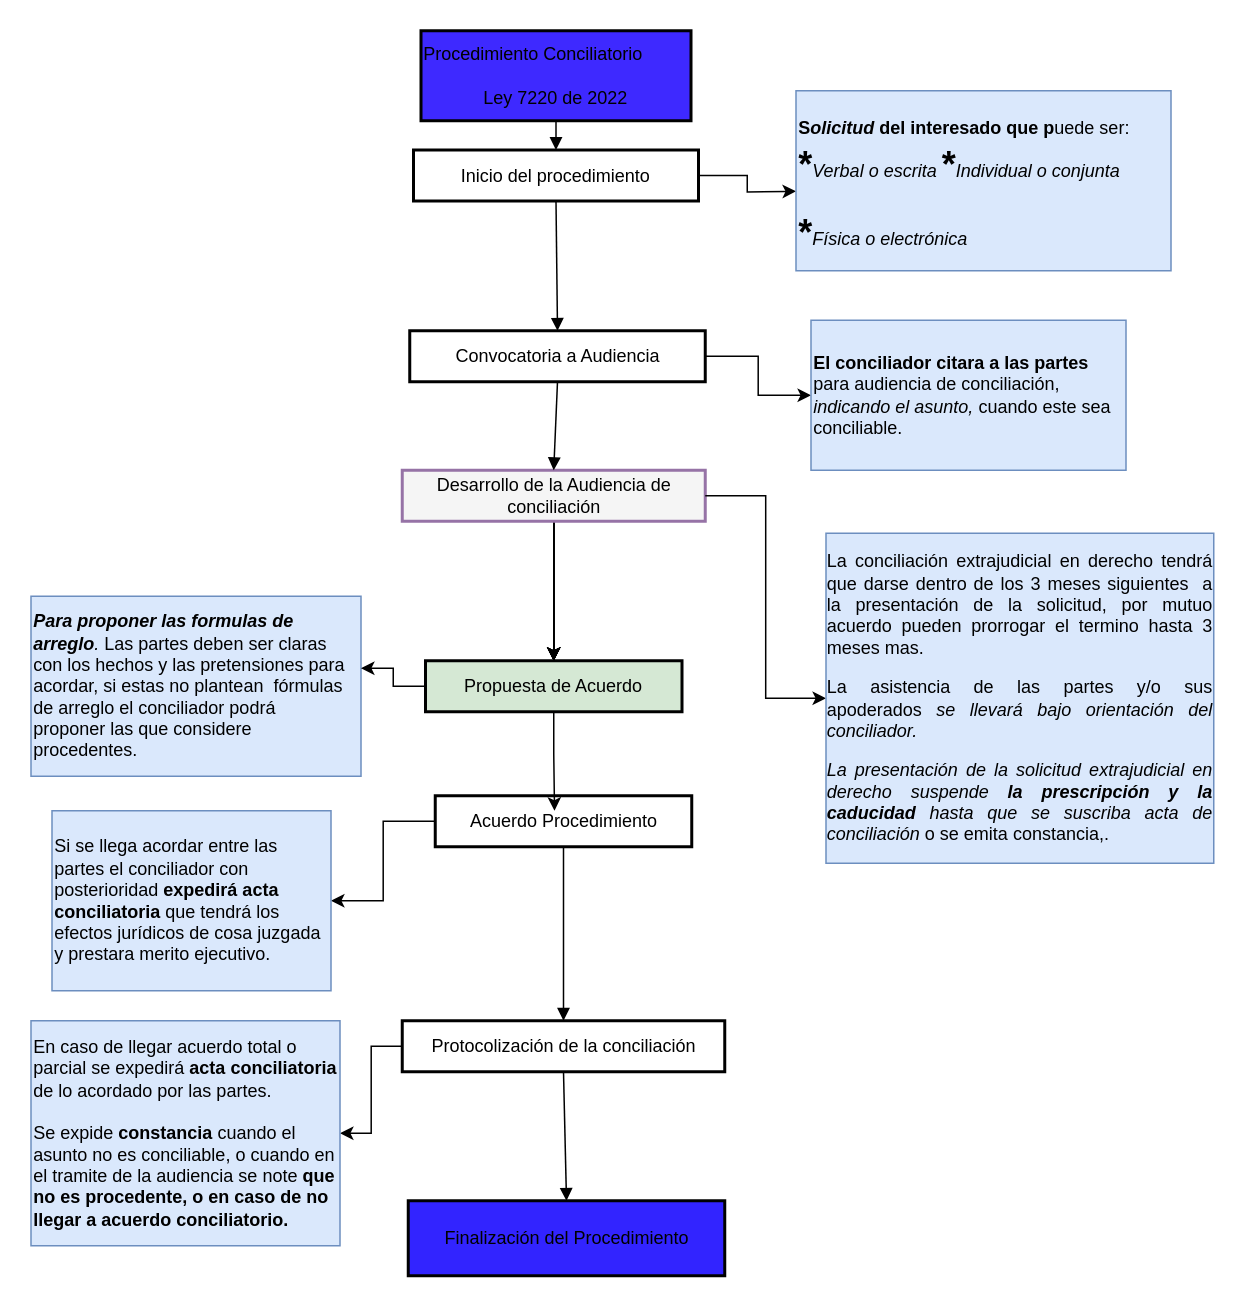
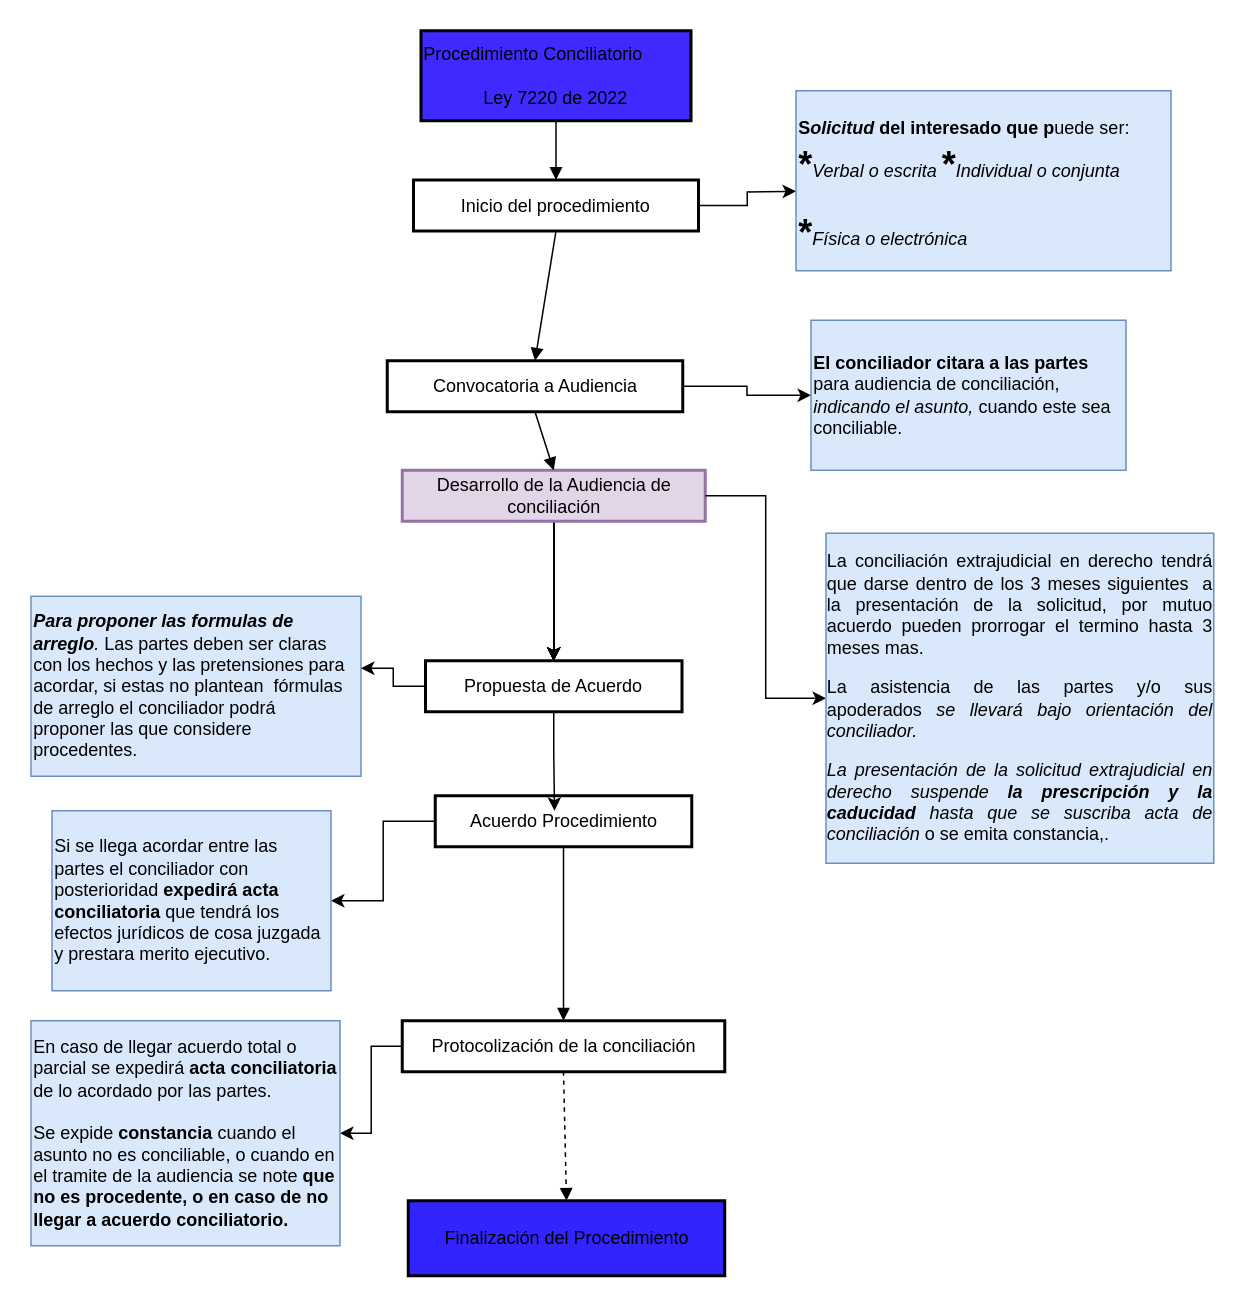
(556, 176) -> (556, 206)
(557, 356) -> (535, 386)
(554, 496) -> (554, 496)
(554, 686) -> (554, 686)
(565, 1132) -> (565, 1132)
